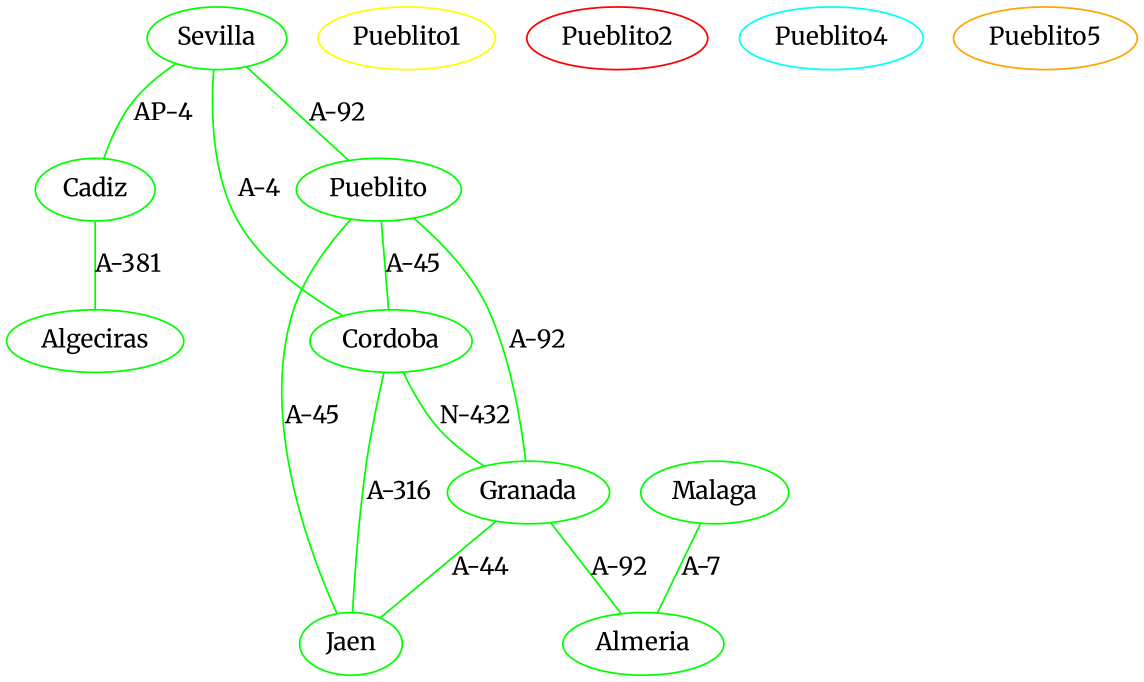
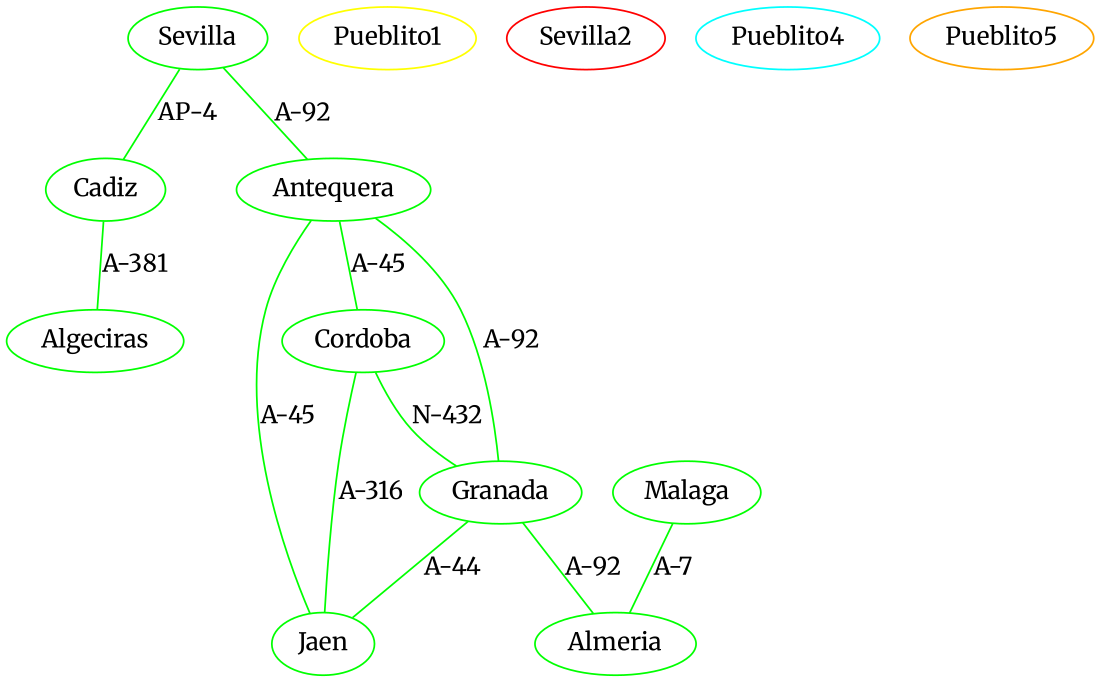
(617, 38) -> (586, 38)
(379, 190) -> (334, 190)
(235, 215) -> none
